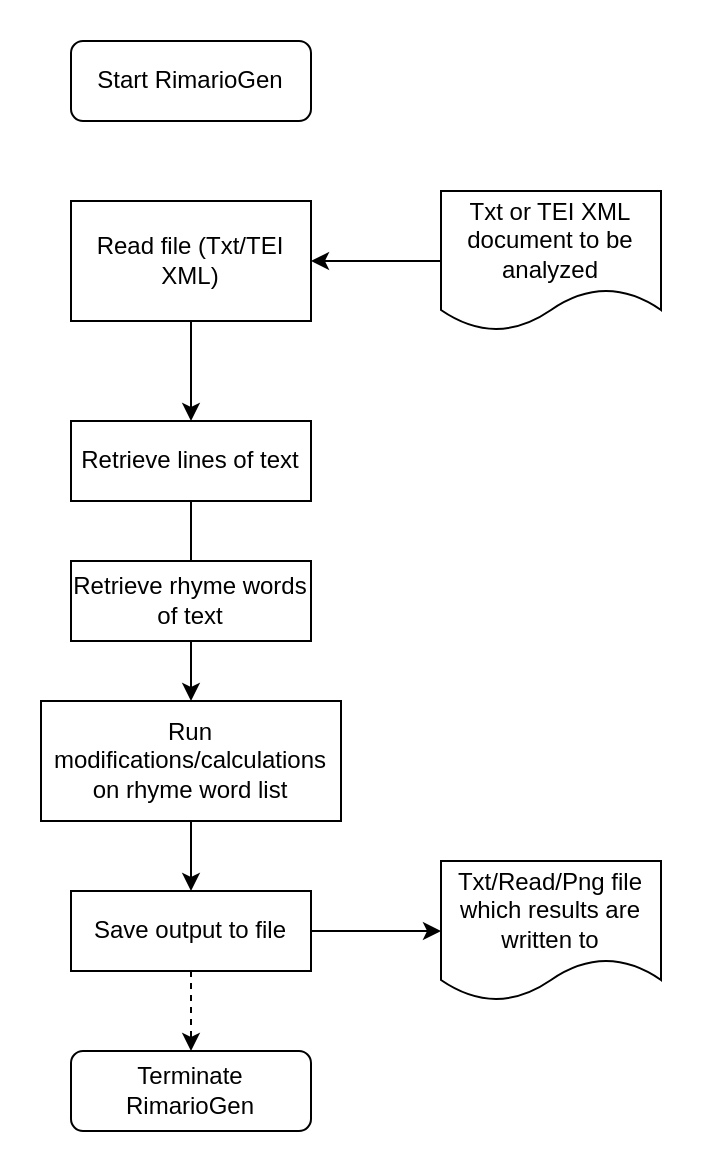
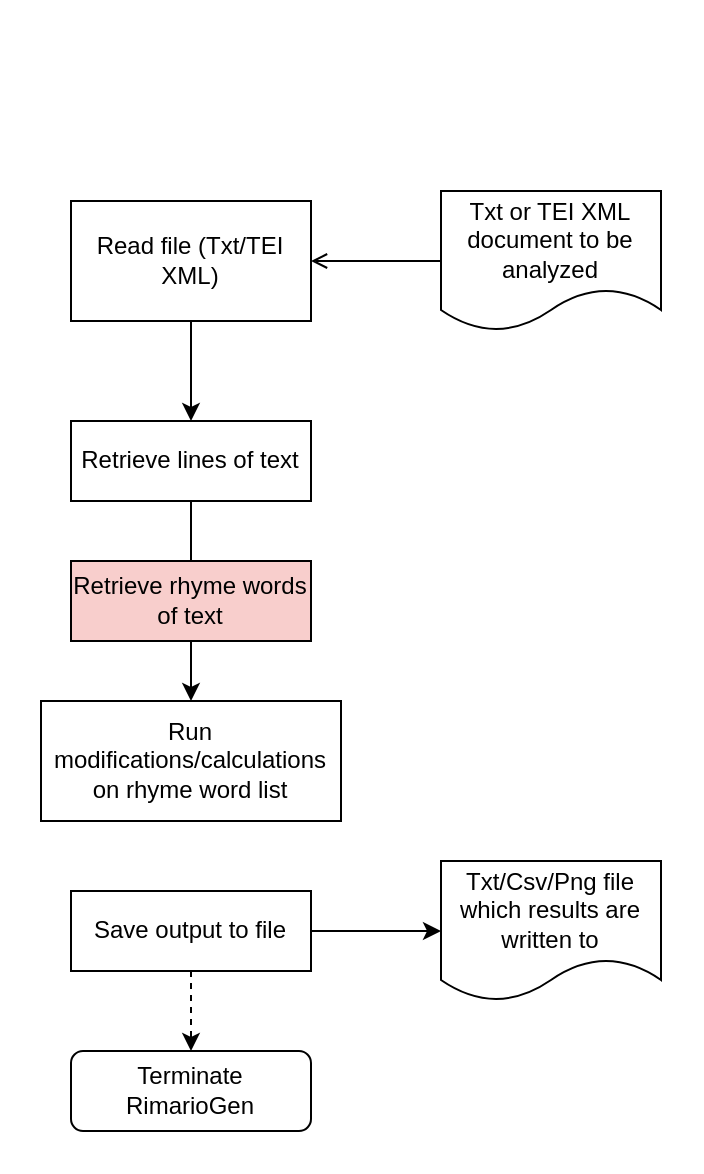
(191, 81) -> none
(326, 261) -> (323, 261)
(191, 601) -> (191, 601)
(191, 849) -> none
(551, 911) -> (551, 911)
